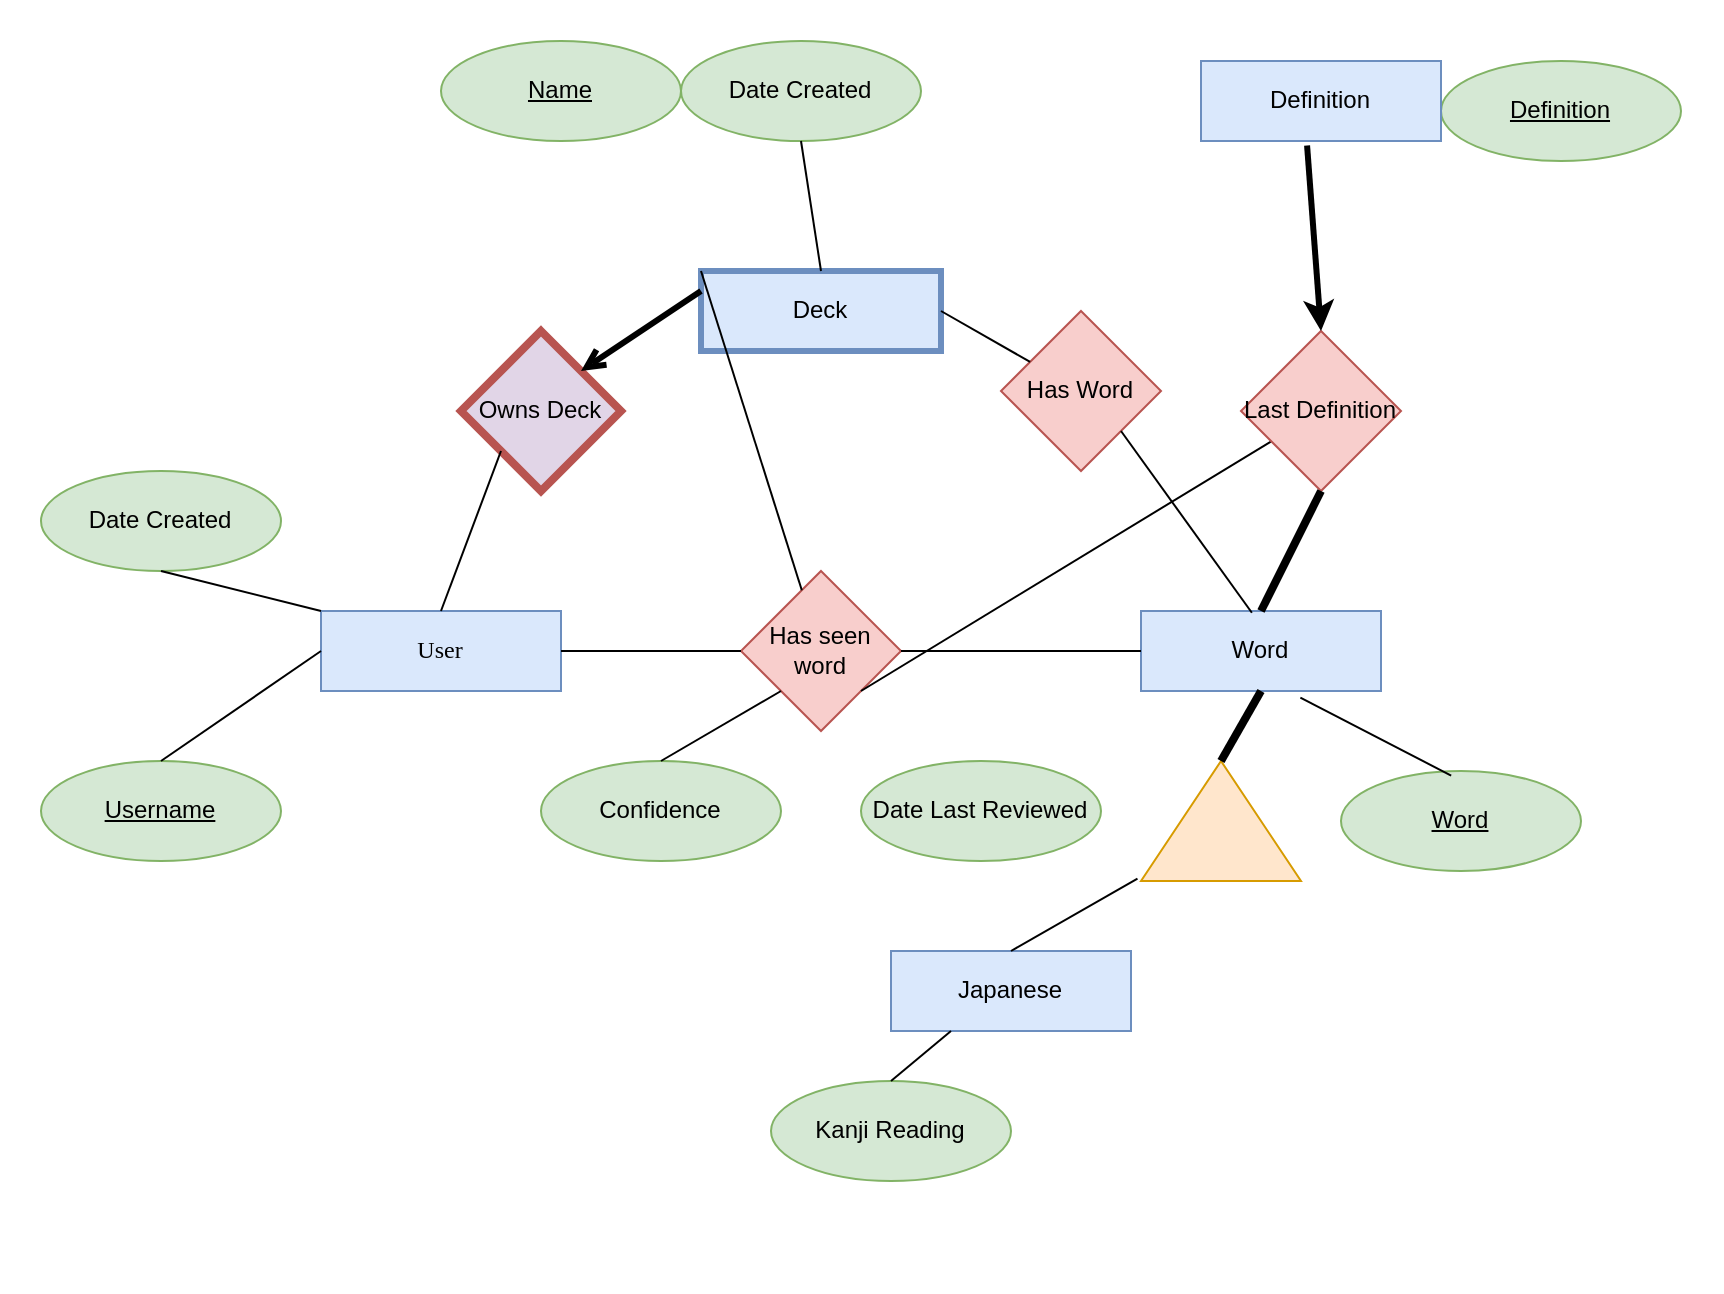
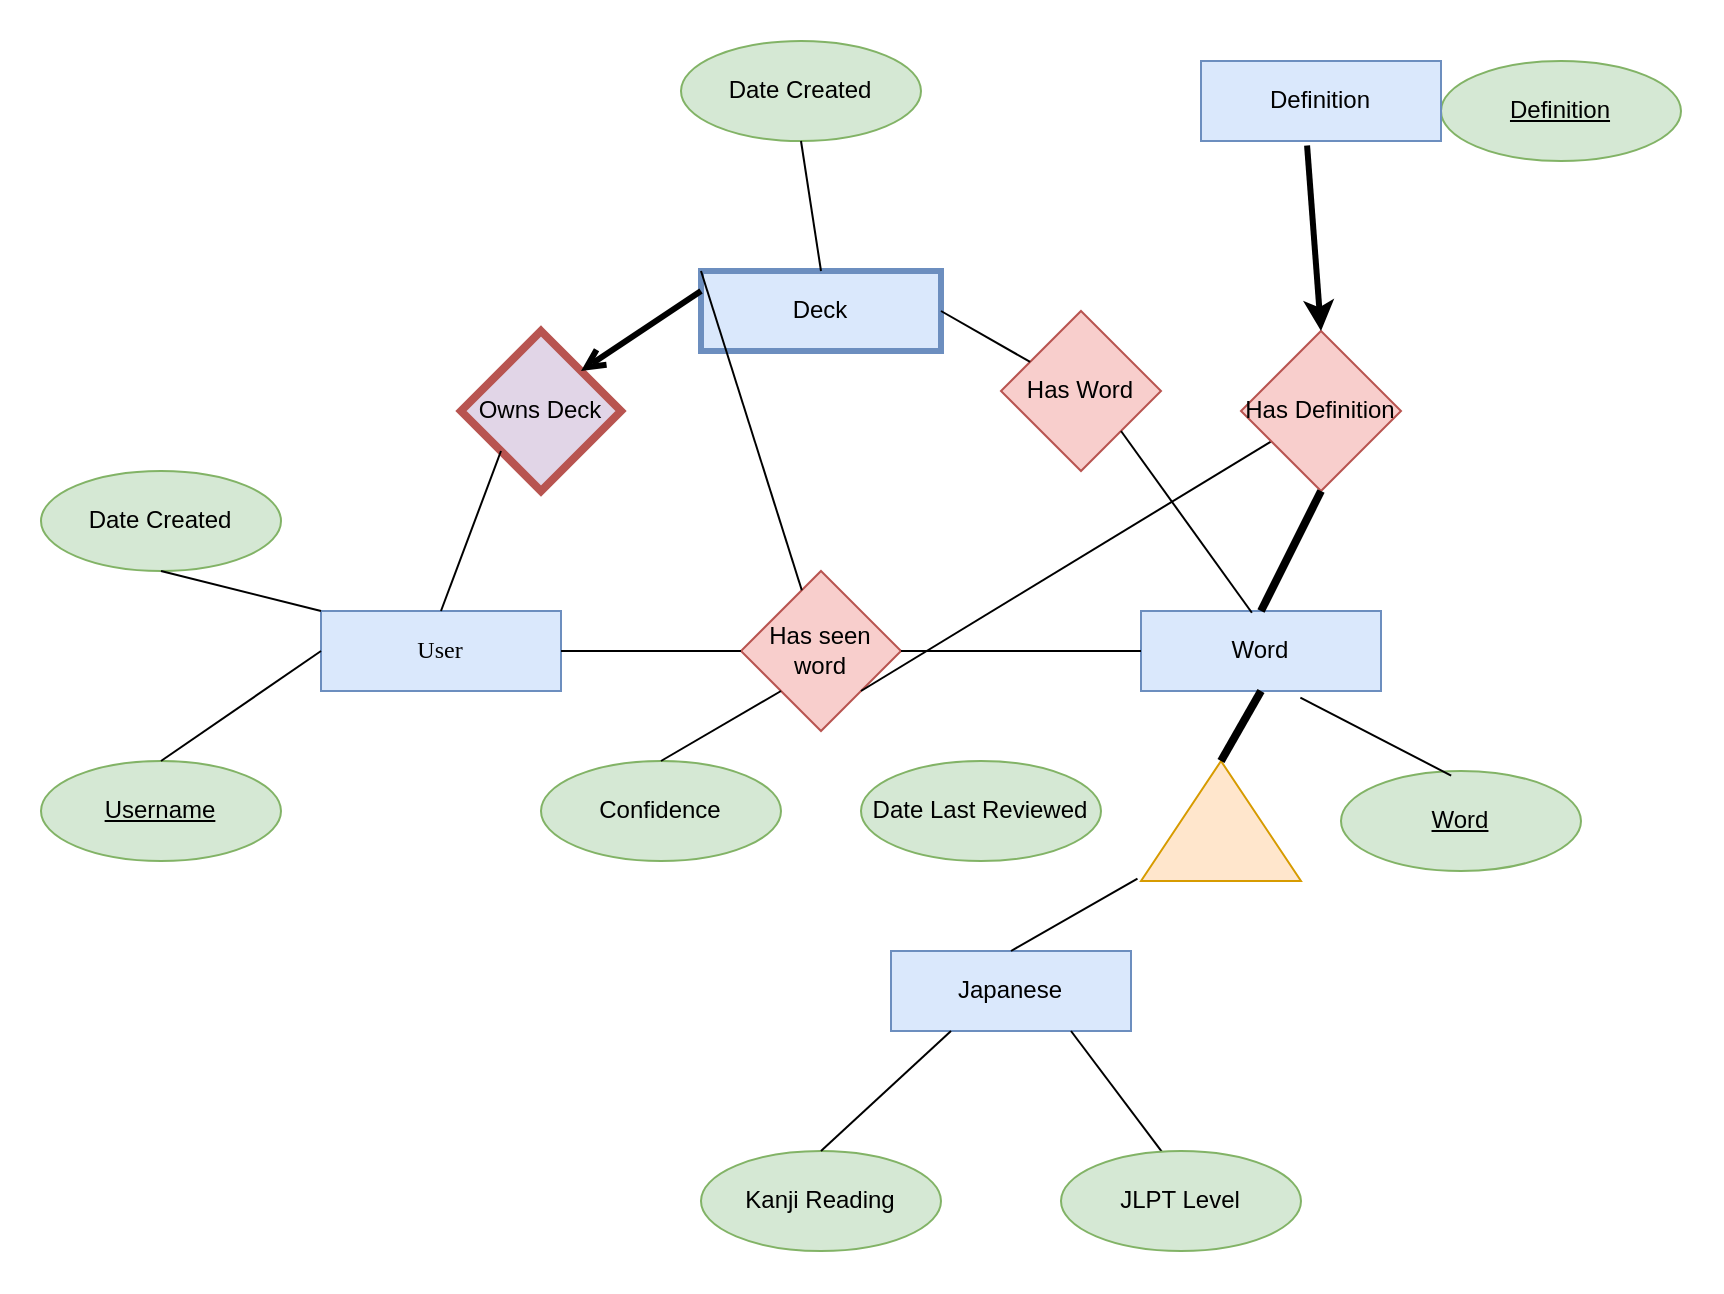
(561, 91) -> none
(1321, 411) -> (1321, 411)
none -> (1117, 1092)
(891, 1131) -> (821, 1201)
none -> (1181, 1201)
